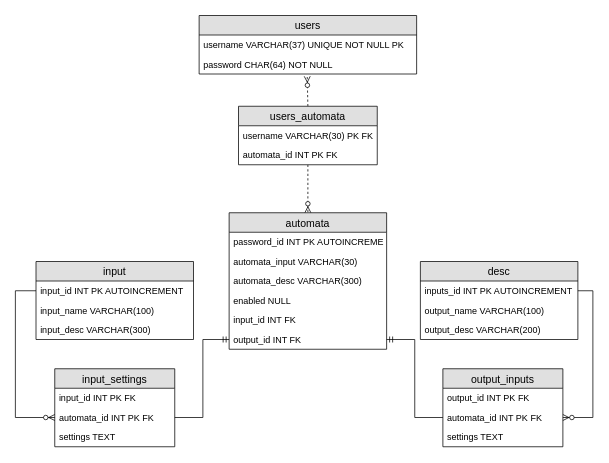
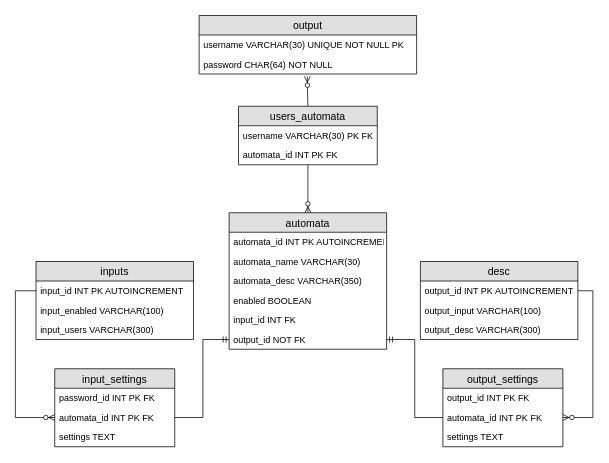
(308, 26) -> (308, 26)
(296, 45) -> (296, 45)
(308, 91) -> (308, 91)
(308, 188) -> (308, 188)
(309, 242) -> (309, 242)
(296, 262) -> (295, 262)
(114, 272) -> (114, 272)
(298, 281) -> (298, 281)
(494, 291) -> (495, 291)
(261, 301) -> (269, 301)
(96, 311) -> (102, 311)
(484, 311) -> (485, 311)
(96, 330) -> (98, 330)
(484, 330) -> (484, 330)
(270, 340) -> (270, 340)
(503, 379) -> (503, 379)
(98, 398) -> (107, 398)
